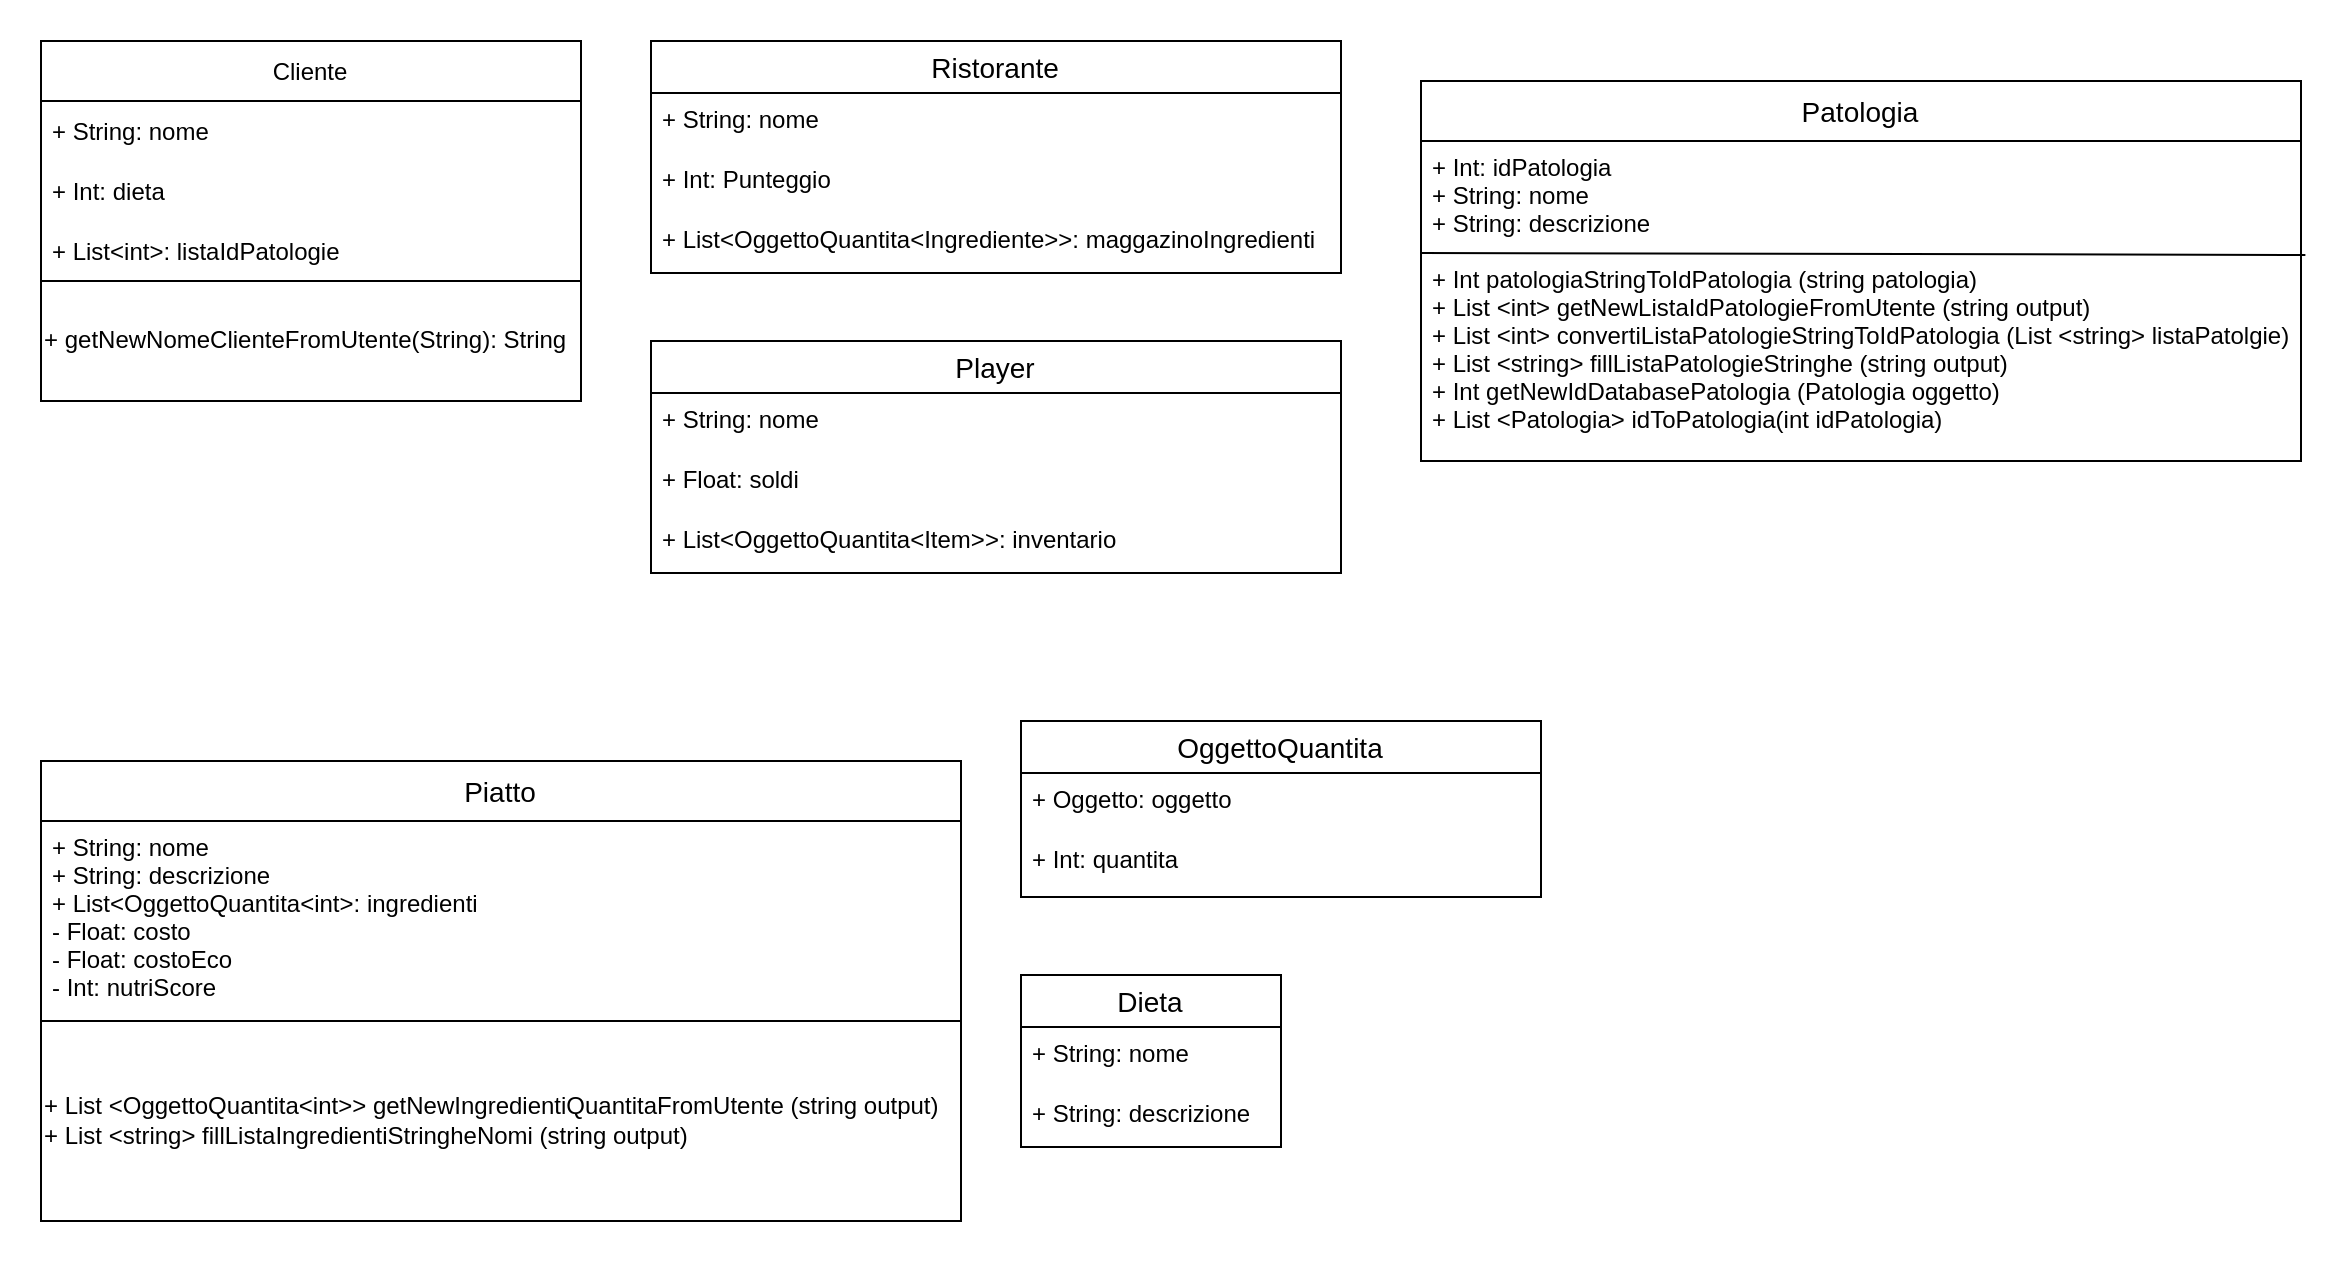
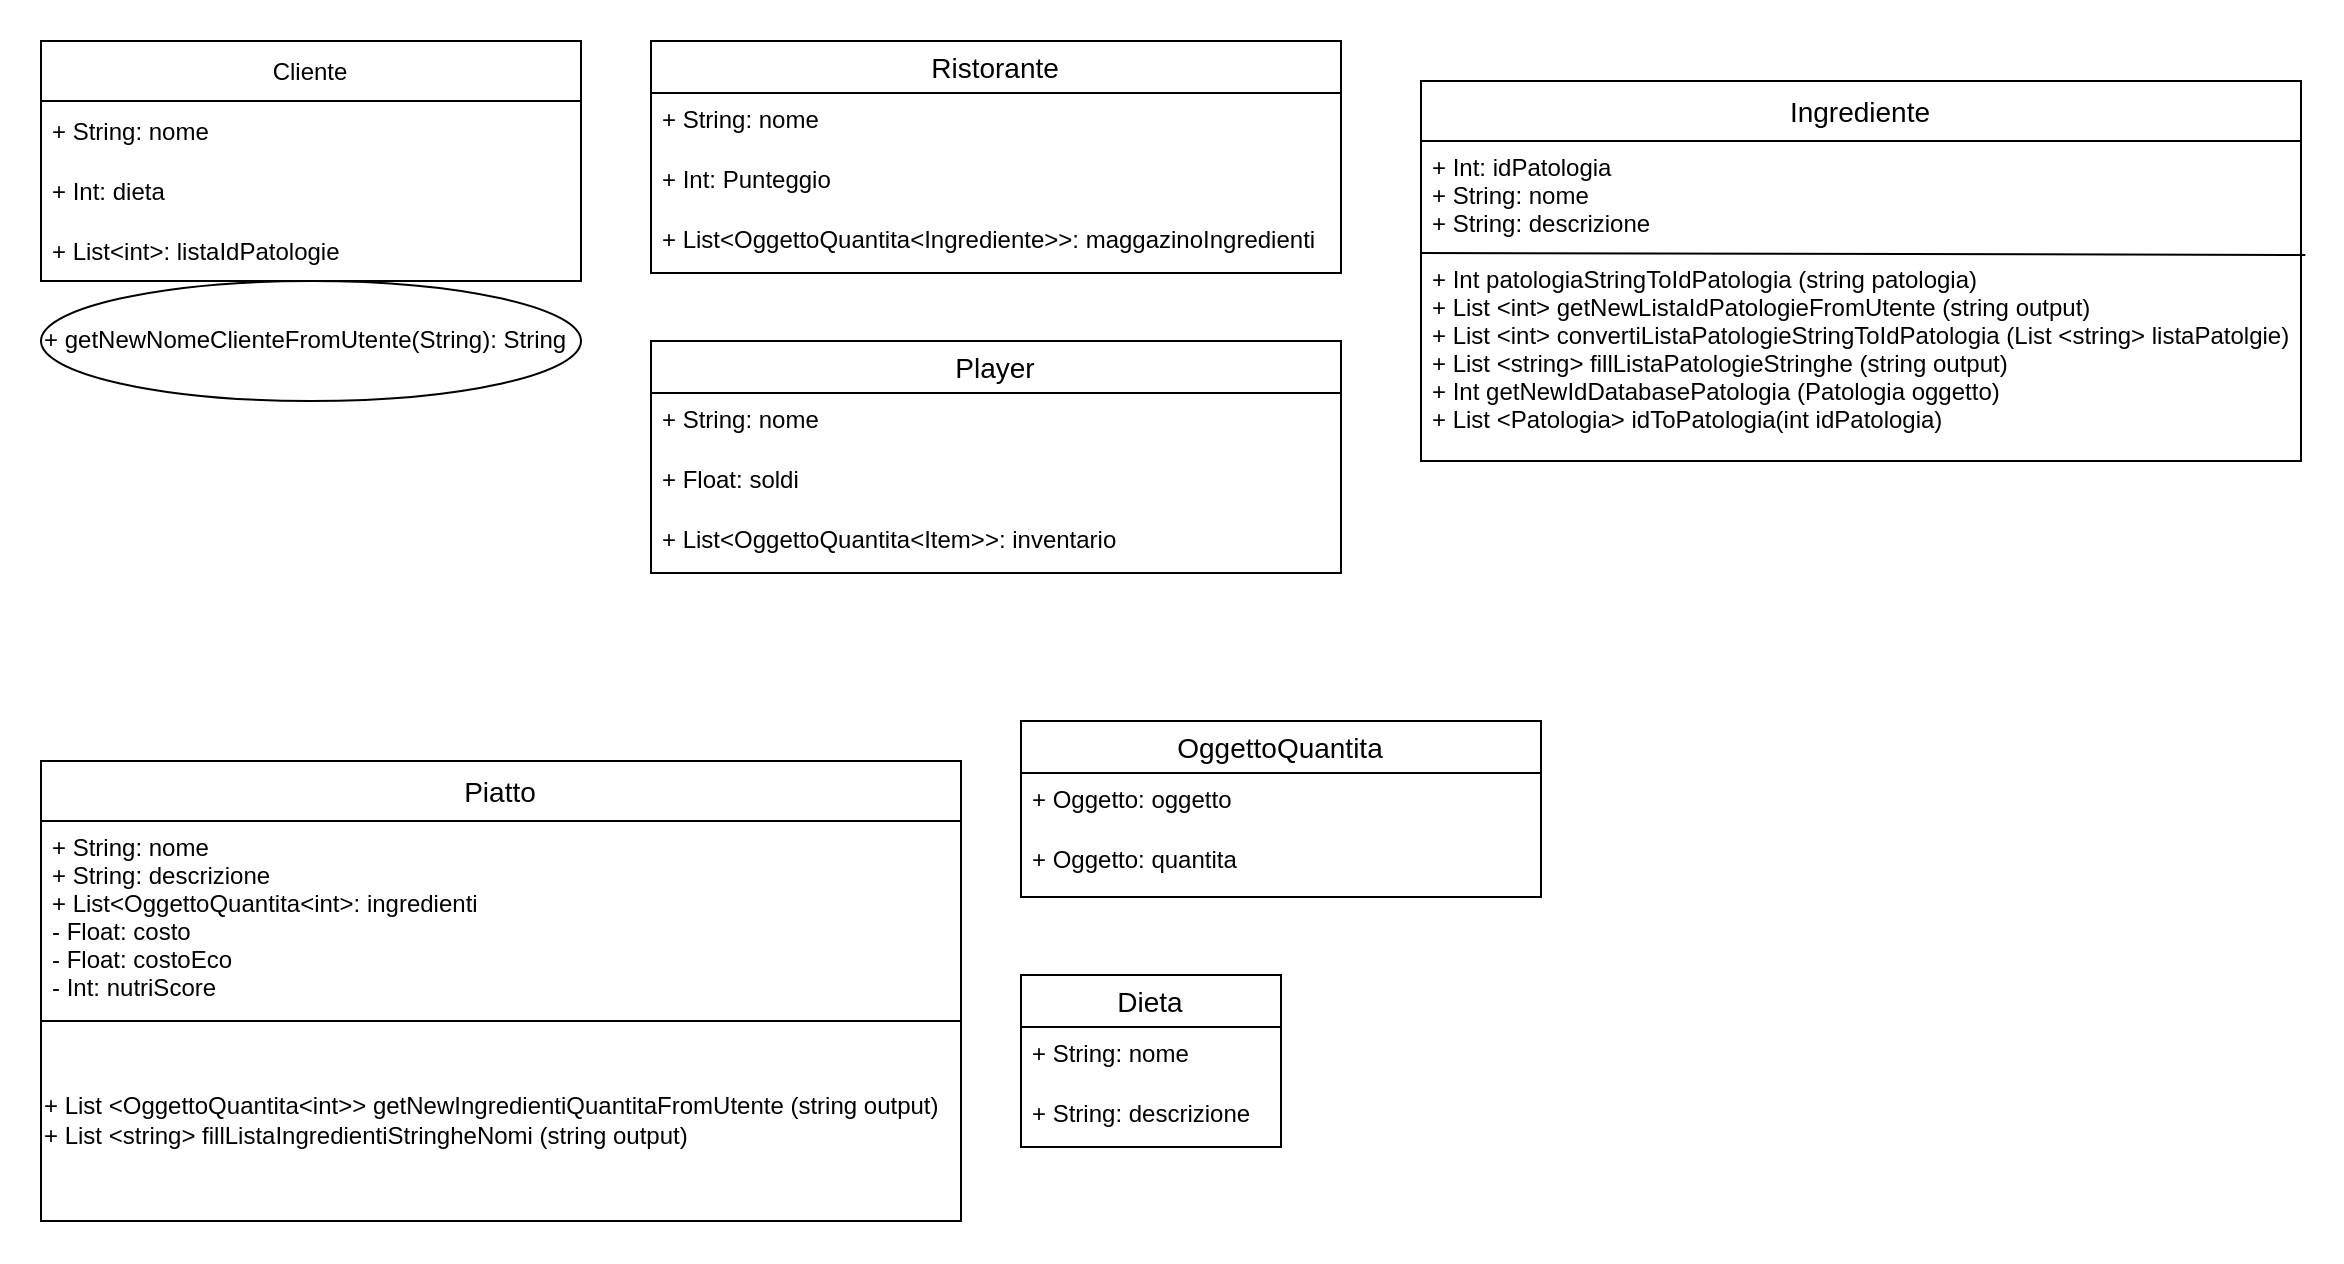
(1860, 113) -> (1860, 113)
(311, 341) -> (311, 341)
(1120, 860) -> (1147, 860)
